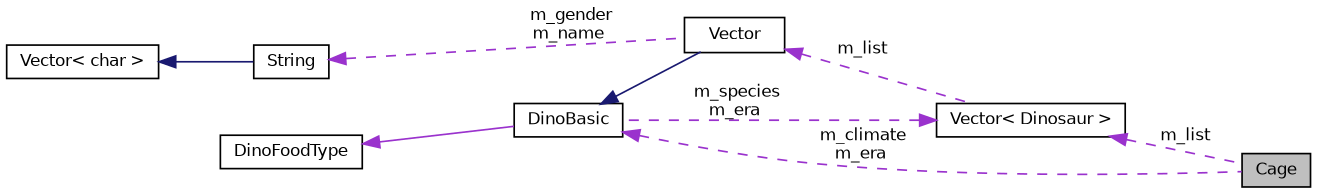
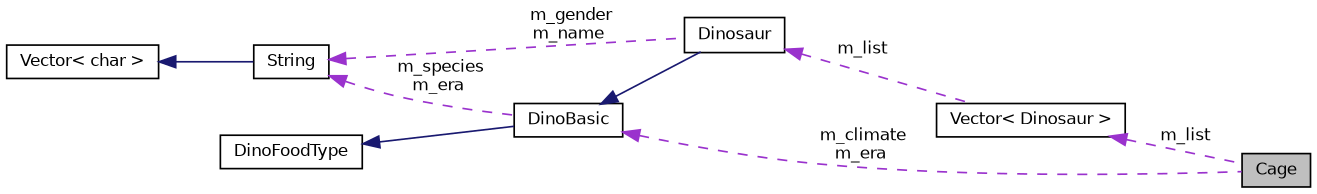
(735, 35) -> (735, 35)
(771, 120) -> (429, 103)
(447, 134) -> (447, 134)
